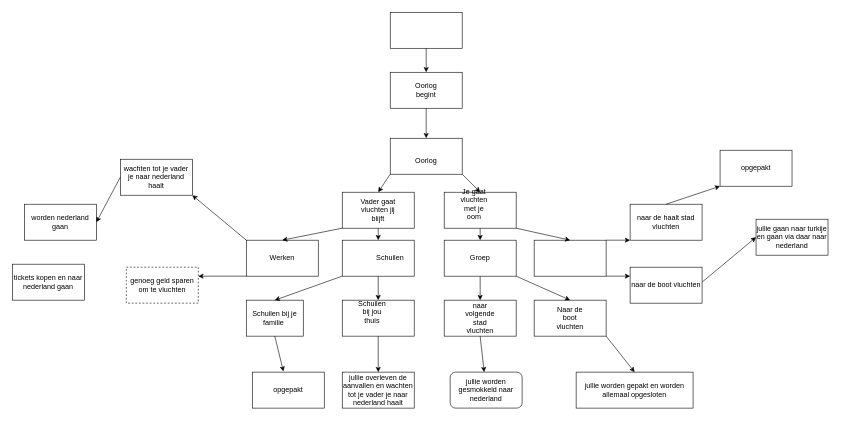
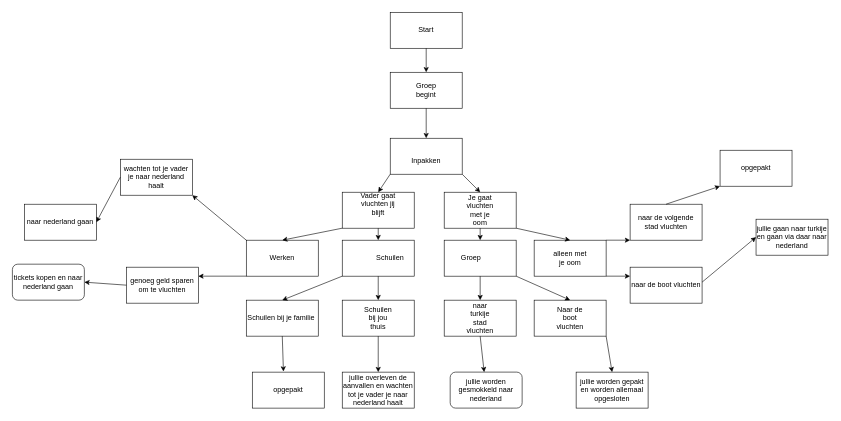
none -> (426, 30)
(426, 90) -> (426, 90)
(426, 161) -> (426, 161)
(474, 204) -> (480, 210)
(378, 210) -> (378, 204)
(60, 222) -> (60, 222)
(666, 222) -> (666, 222)
(480, 258) -> (471, 258)
none -> (570, 258)
(48, 282) -> (48, 282)
none -> (106, 284)
(162, 285) -> (162, 285)
(372, 312) -> (378, 318)
(275, 318) -> (282, 318)
(480, 318) -> (480, 318)
(635, 390) -> (612, 390)
